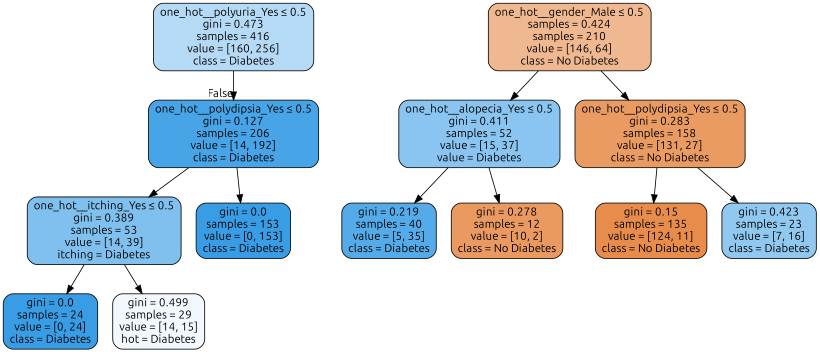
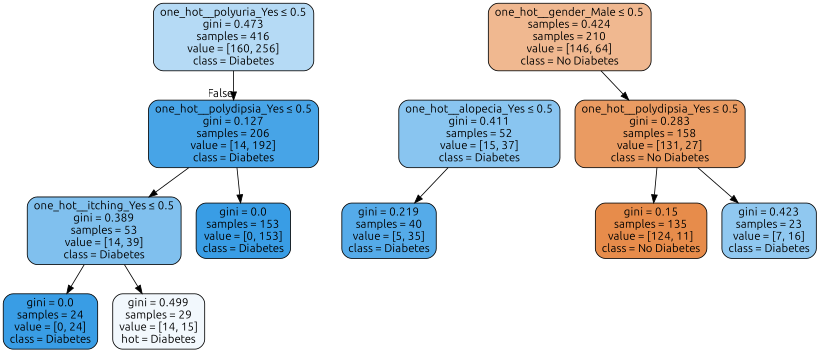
(527, 82) -> none
(479, 158) -> (479, 158)
(507, 231) -> none
(104, 255) -> (104, 255)
